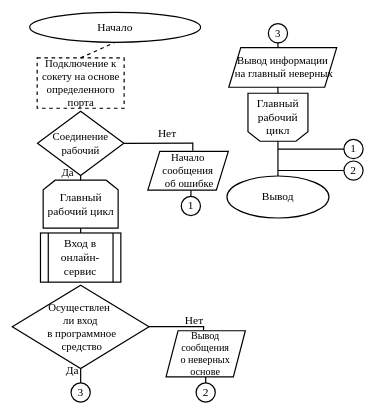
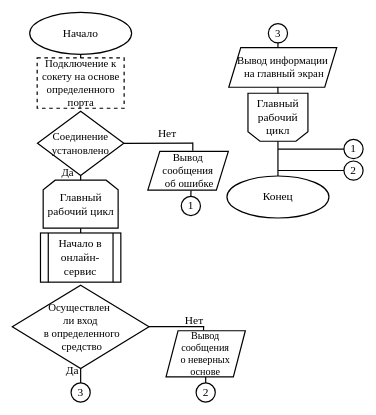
(115, 27) -> (81, 33)
(283, 68) -> (283, 68)
(81, 144) -> (81, 144)
(188, 171) -> (188, 171)
(278, 197) -> (278, 197)
(80, 258) -> (80, 258)
(81, 327) -> (81, 327)
